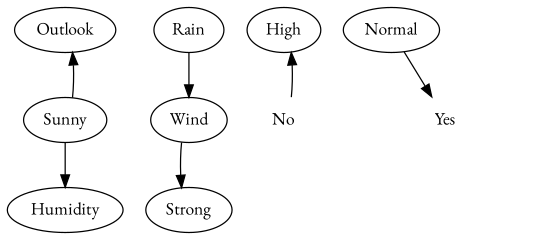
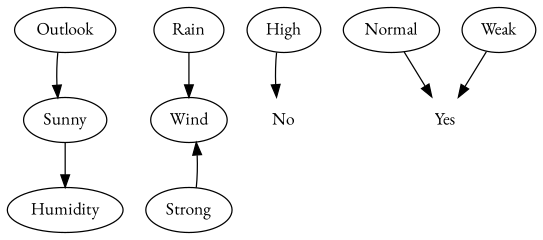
none -> (499, 30)
(74, 81) -> (57, 69)
(292, 81) -> (276, 68)
(181, 159) -> (197, 171)
